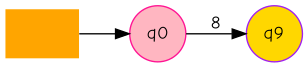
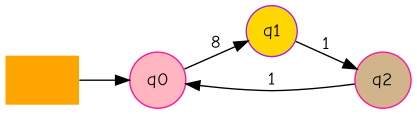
(274, 34) -> (272, 31)
none -> (383, 80)
